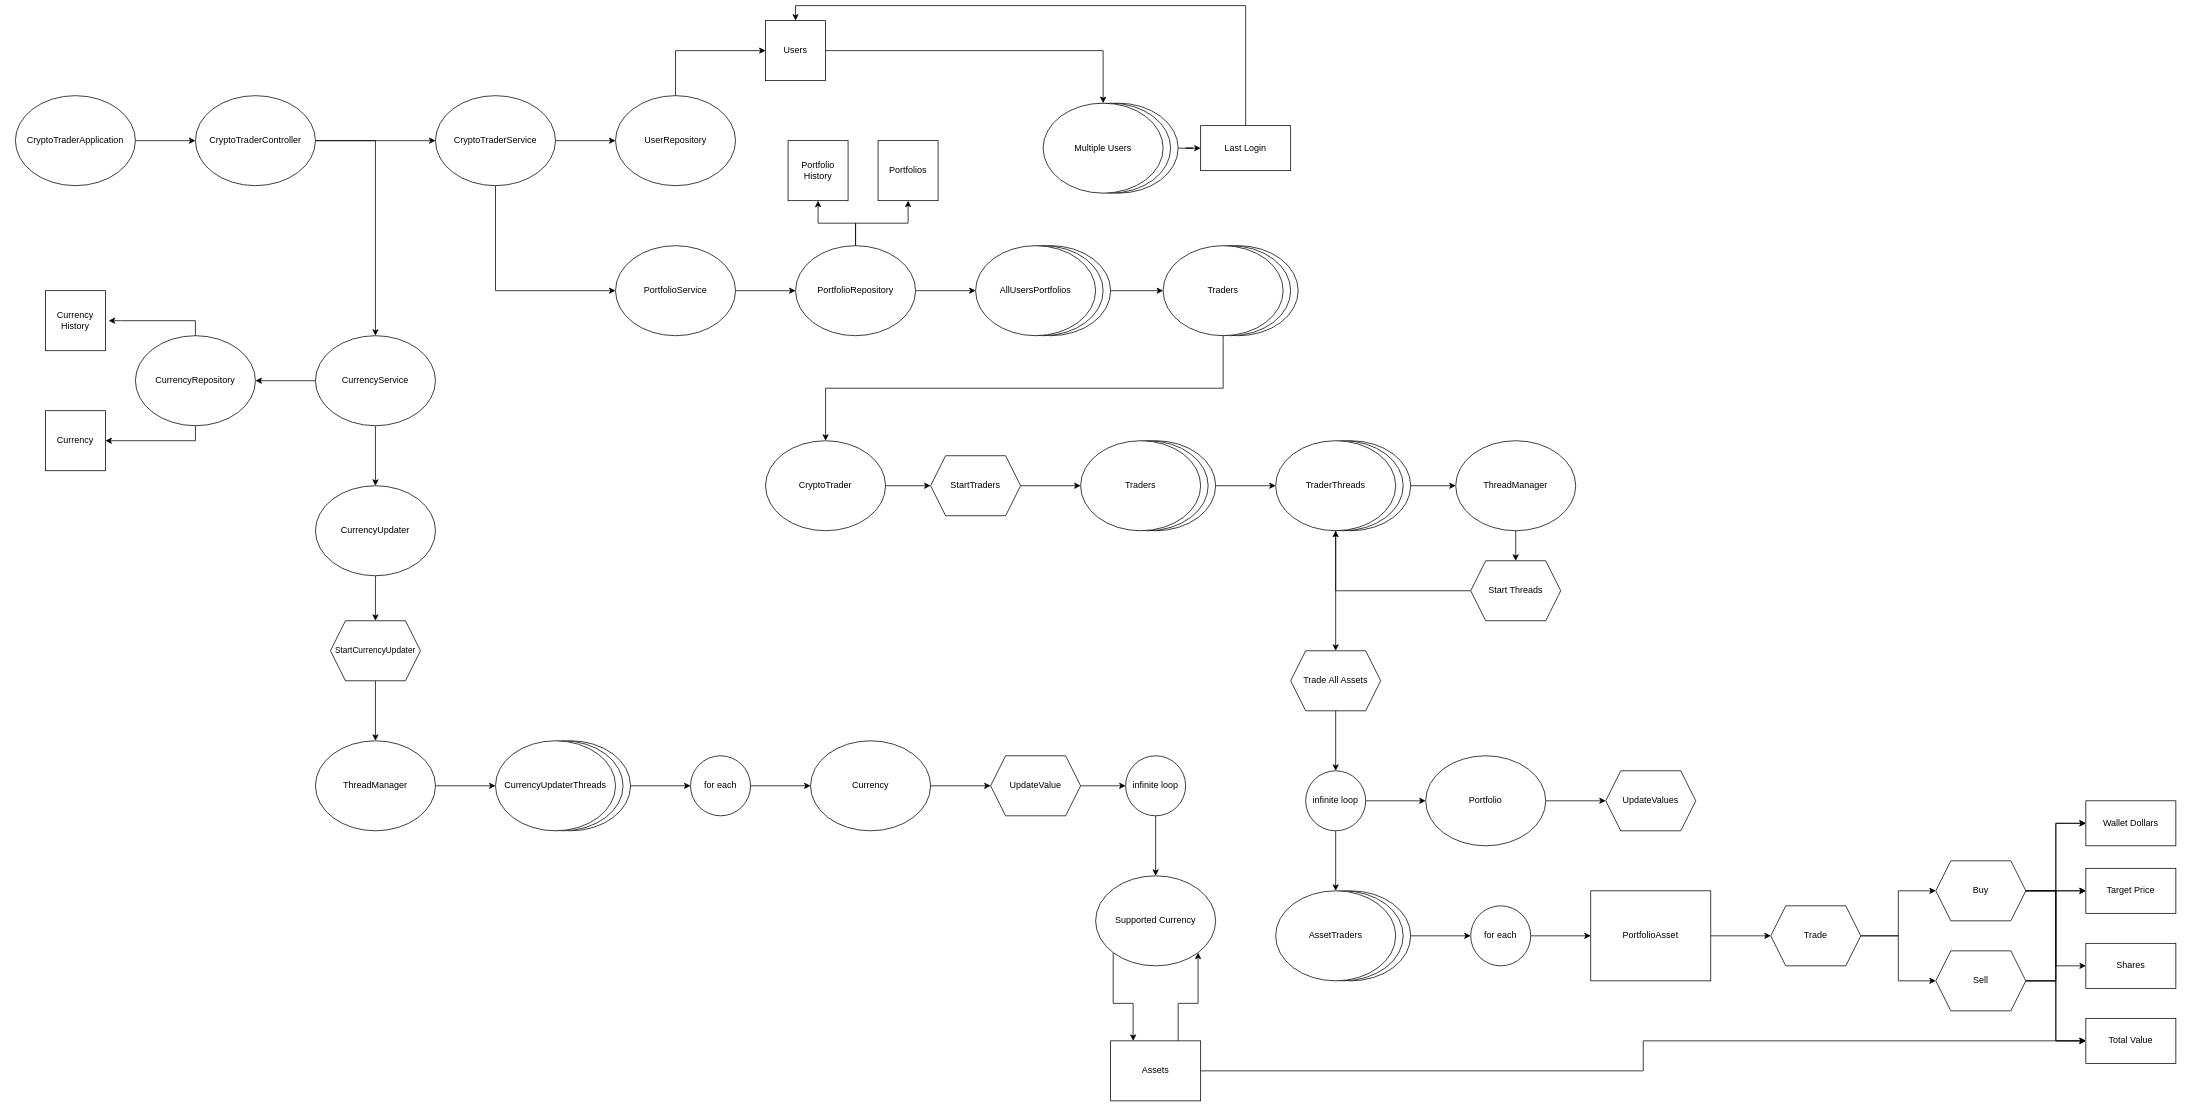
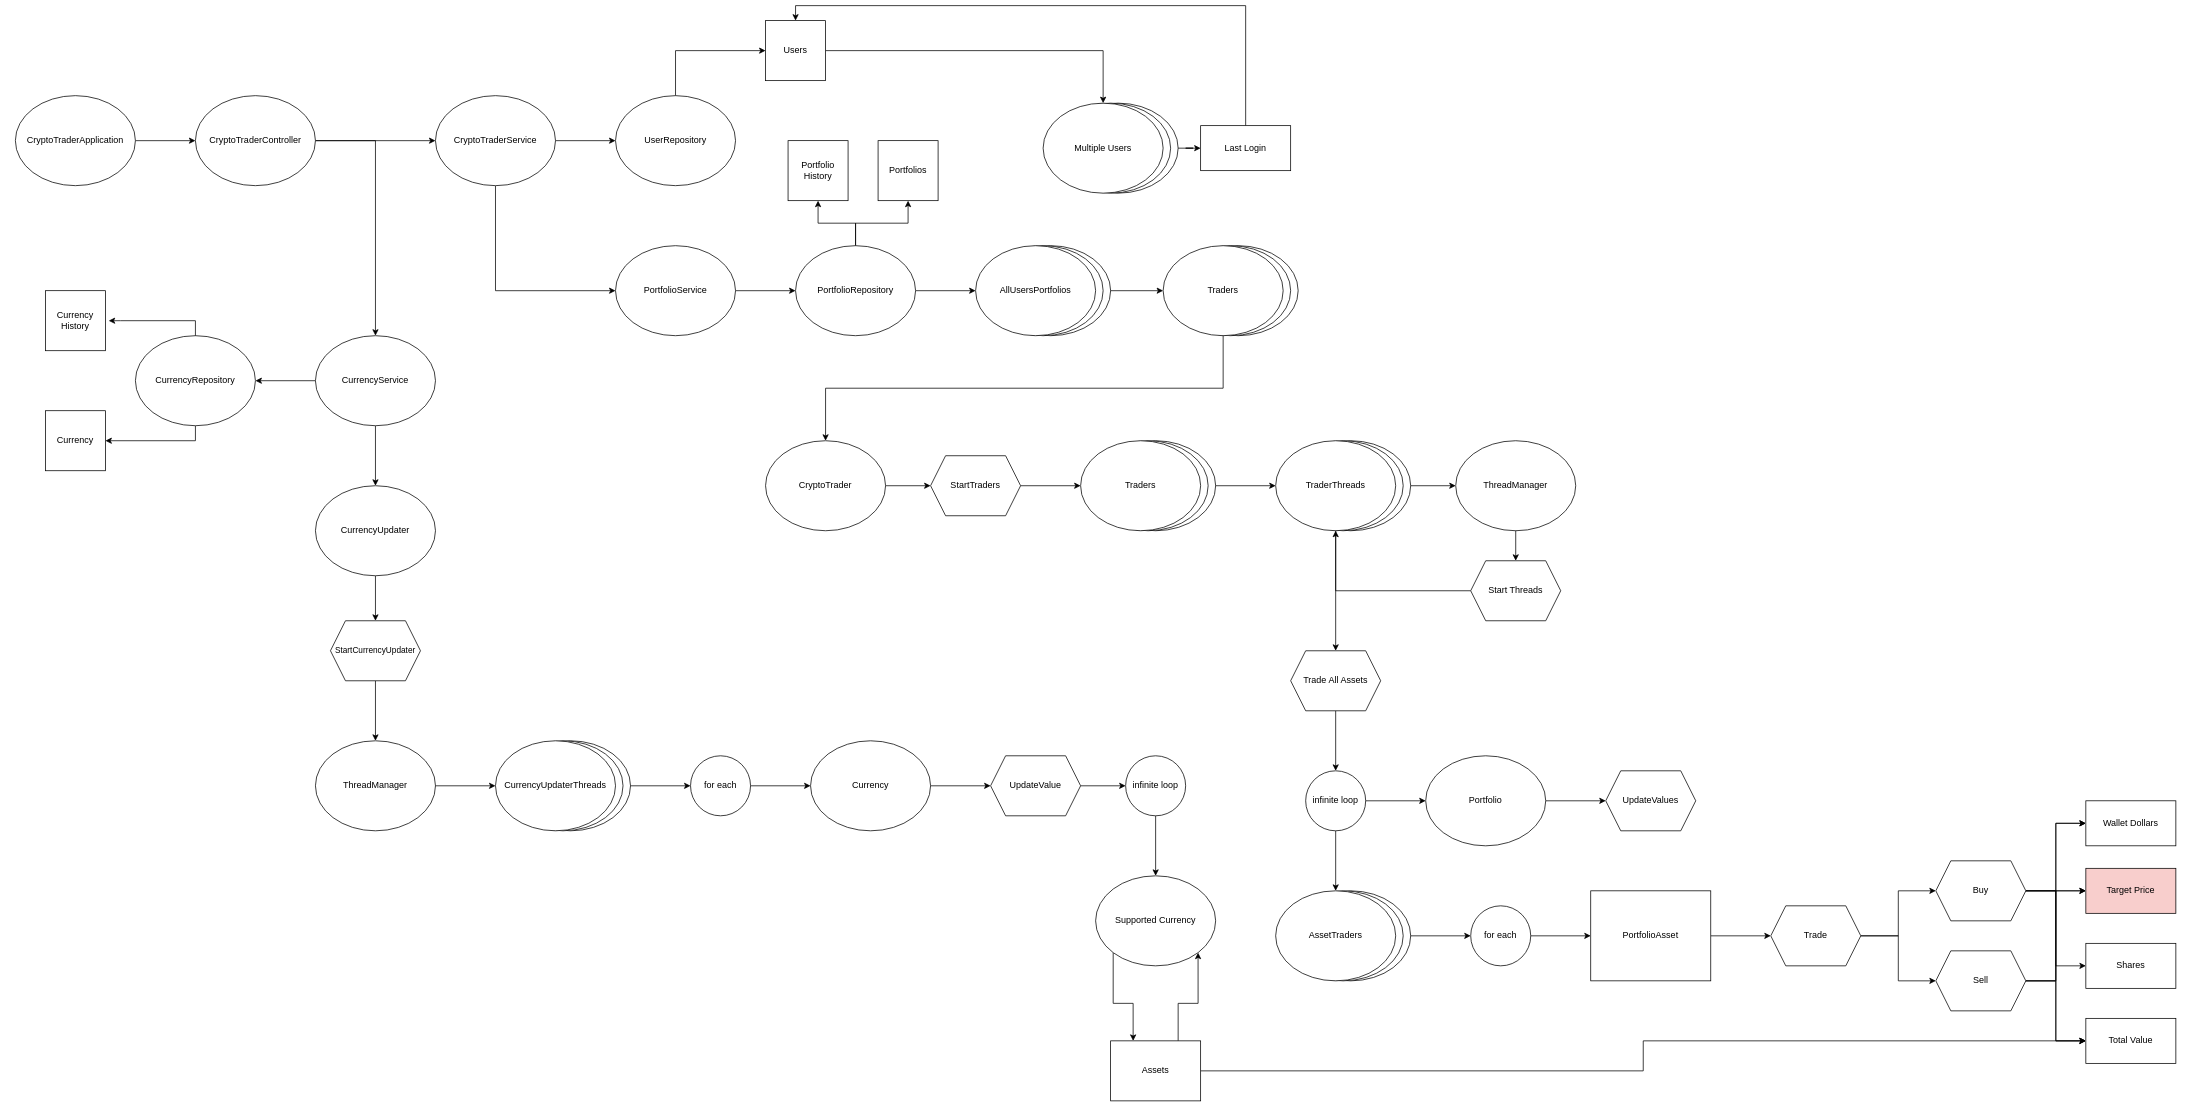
(2130, 891) -> (2130, 891)
